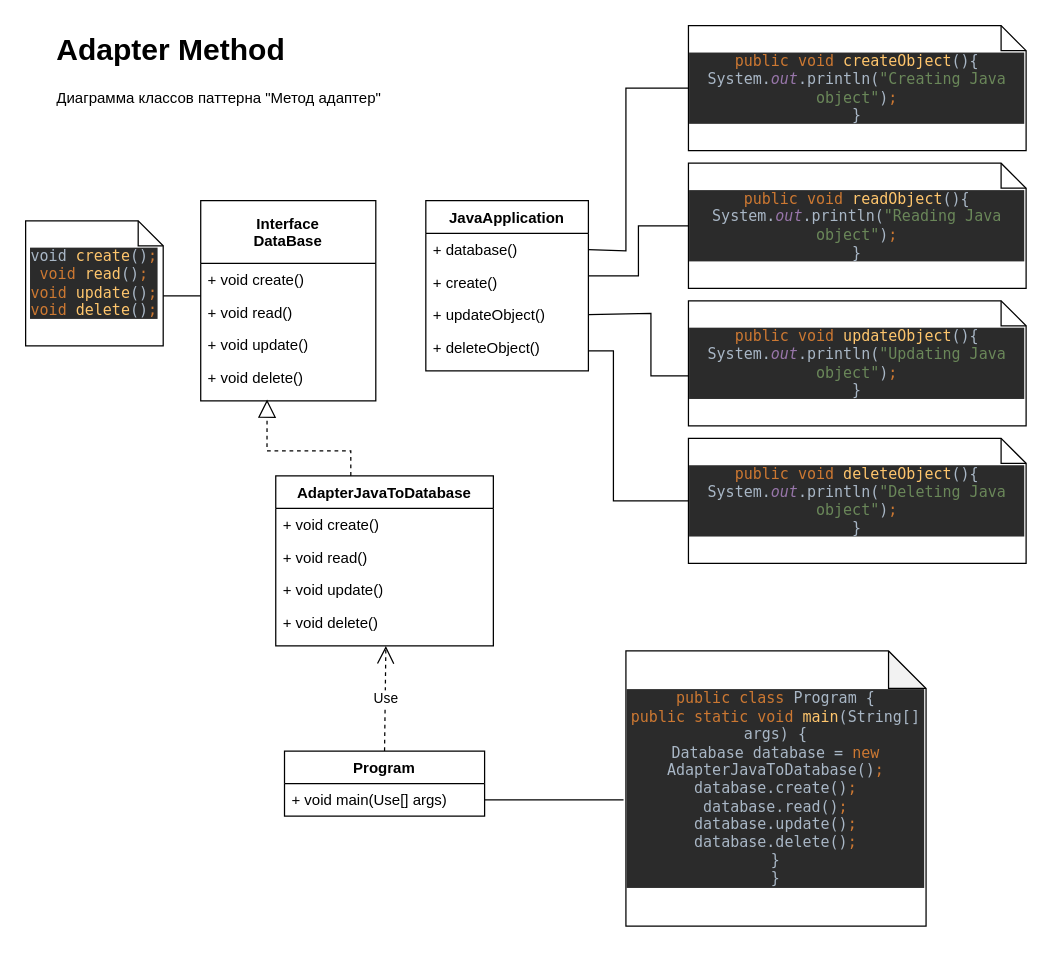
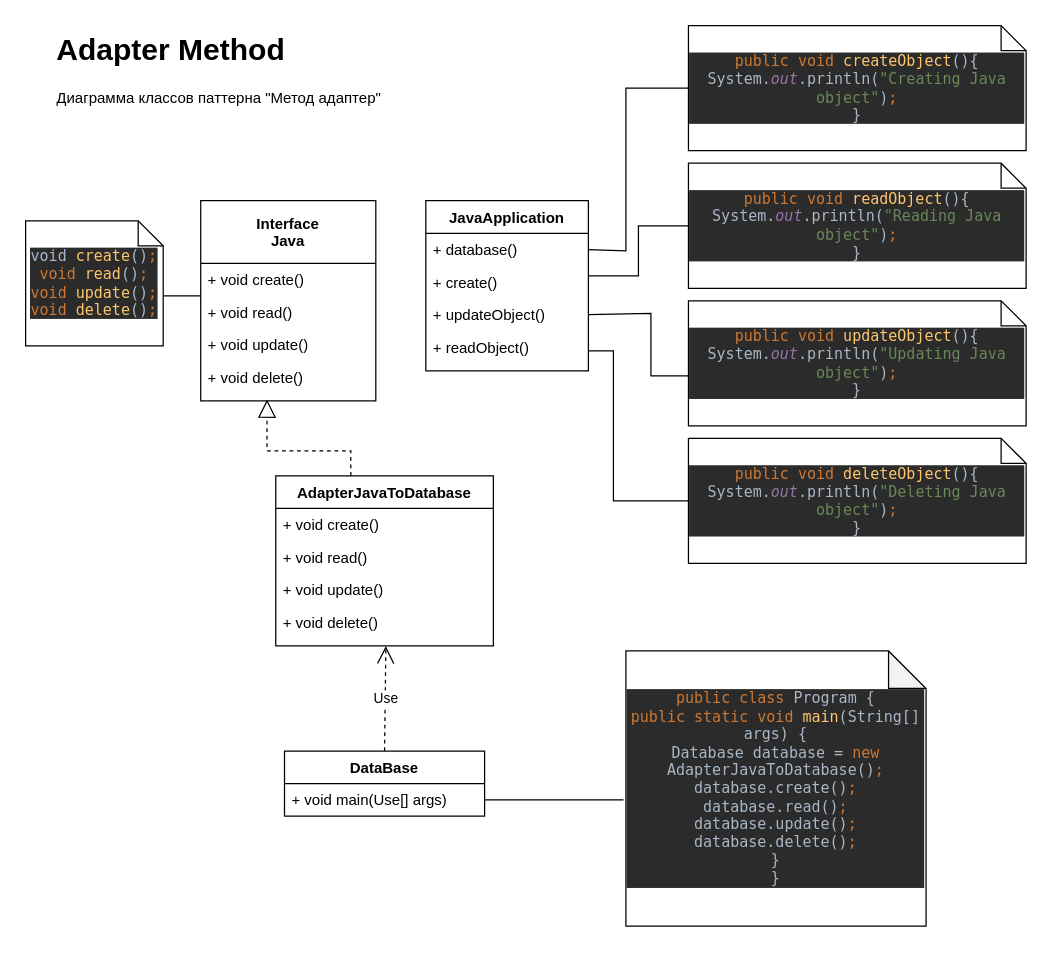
(288, 224) -> (288, 224)
(496, 348) -> (489, 348)
(384, 768) -> (384, 768)
